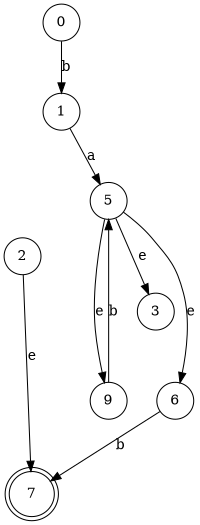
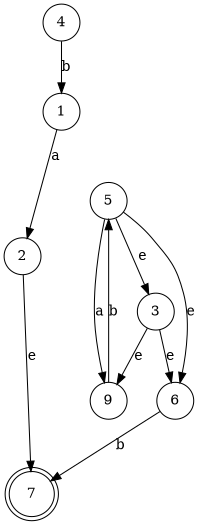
(61, 23) -> (61, 23)
(83, 152) -> (43, 179)
(100, 312) -> (100, 312)
none -> (164, 351)
none -> (135, 352)
